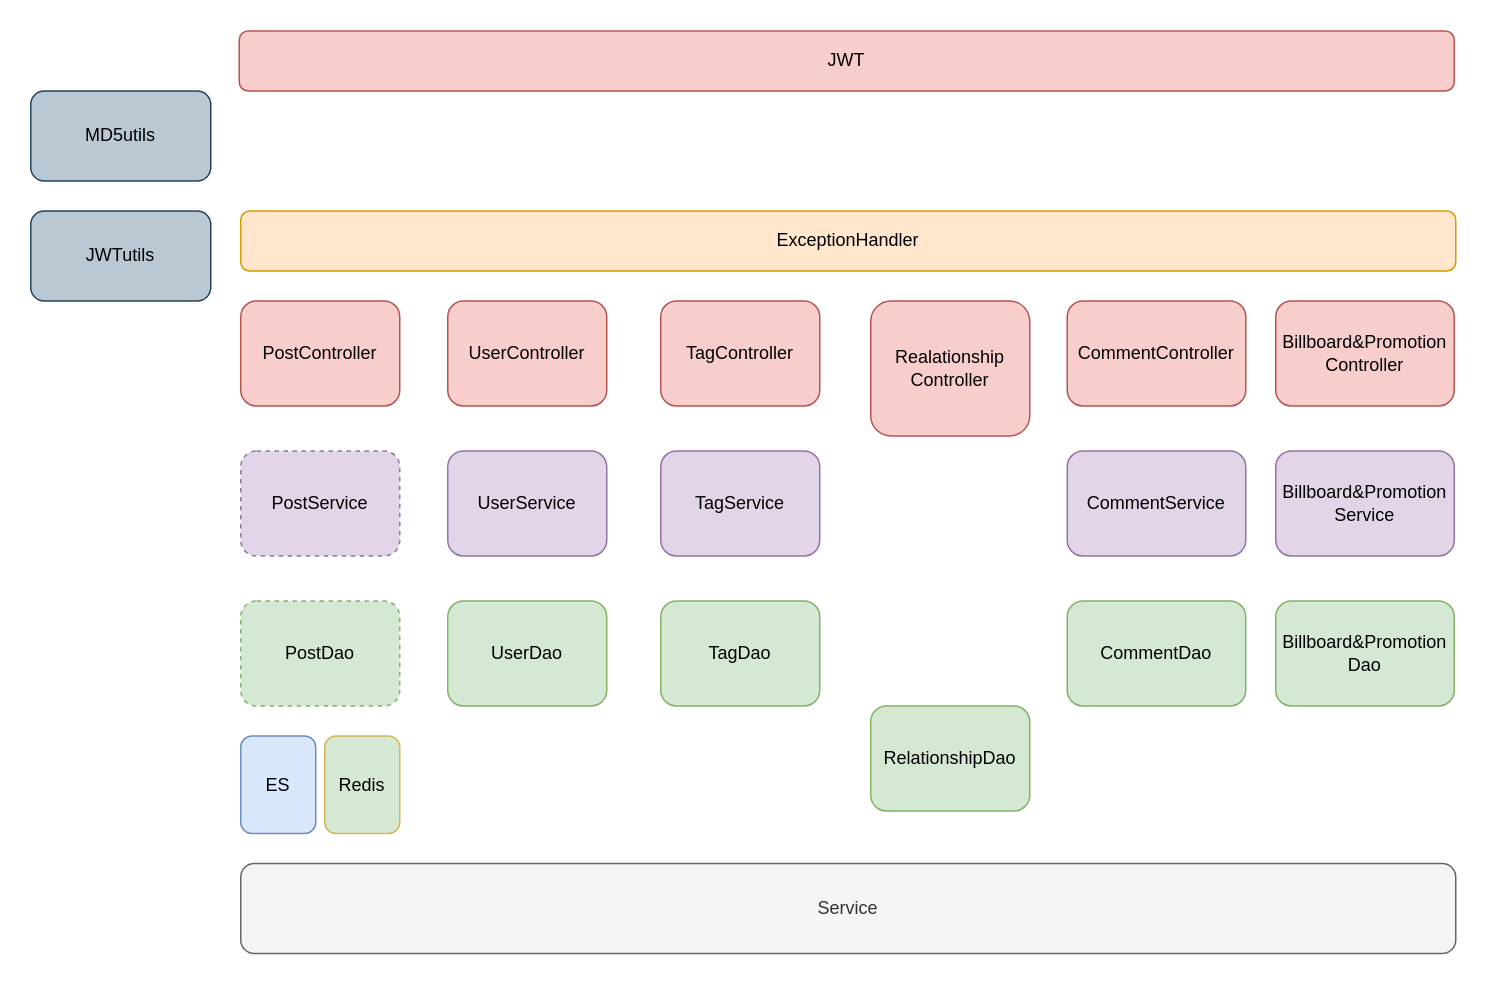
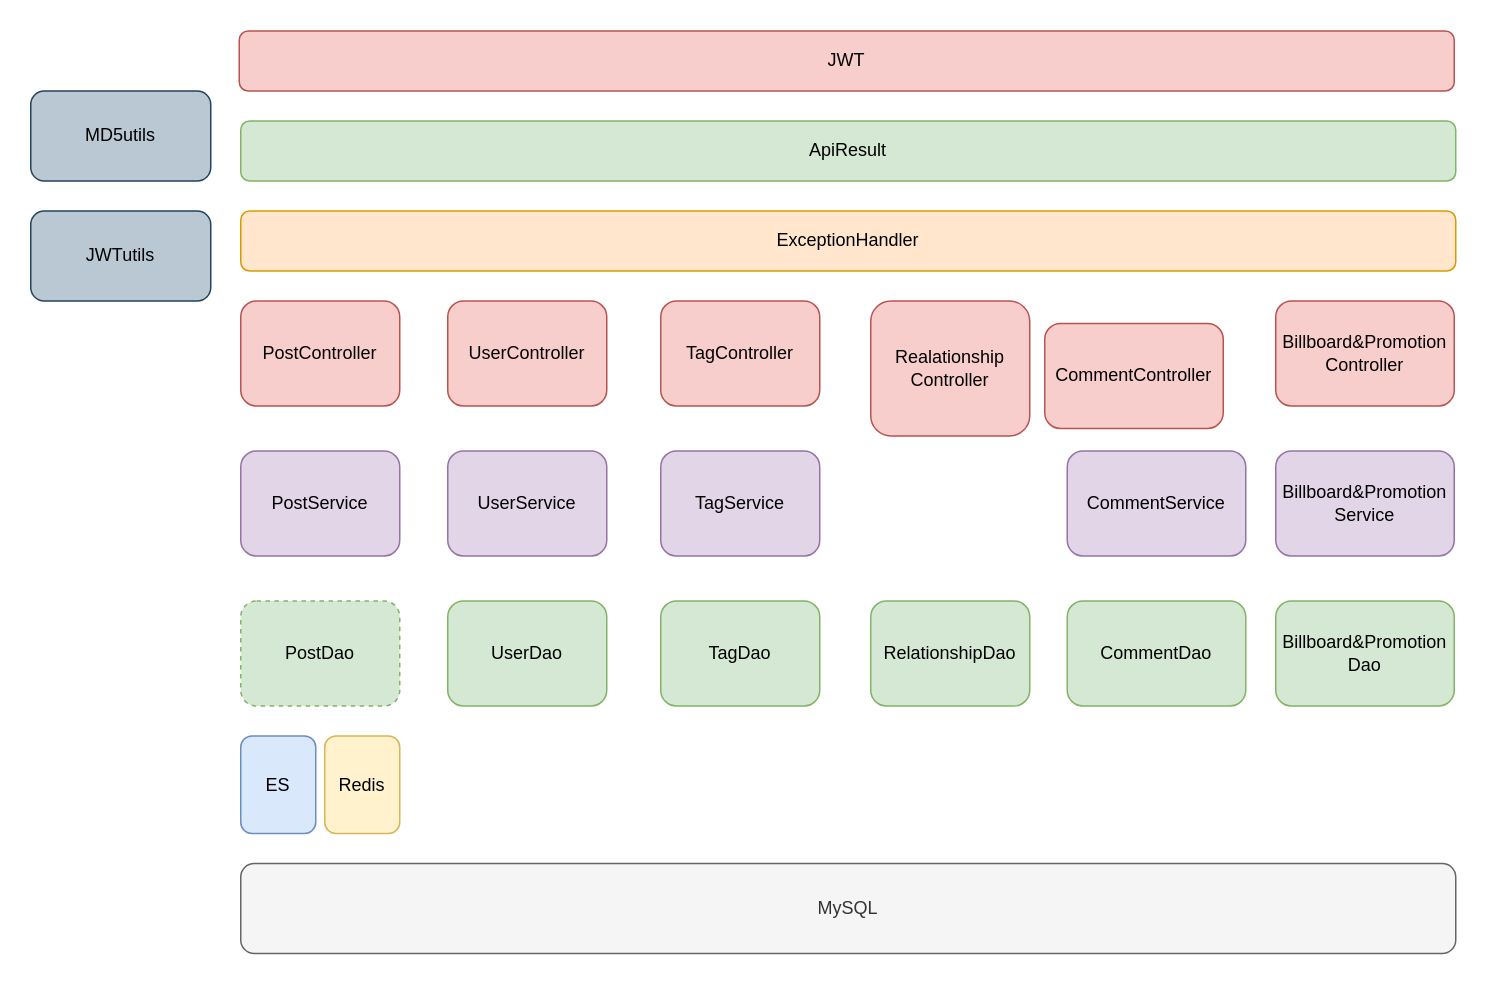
none -> (848, 151)
(1157, 353) -> (1134, 376)
(320, 503) -> (320, 503)
(950, 758) -> (950, 653)
(362, 785) -> (362, 785)
(848, 908) -> (848, 908)
